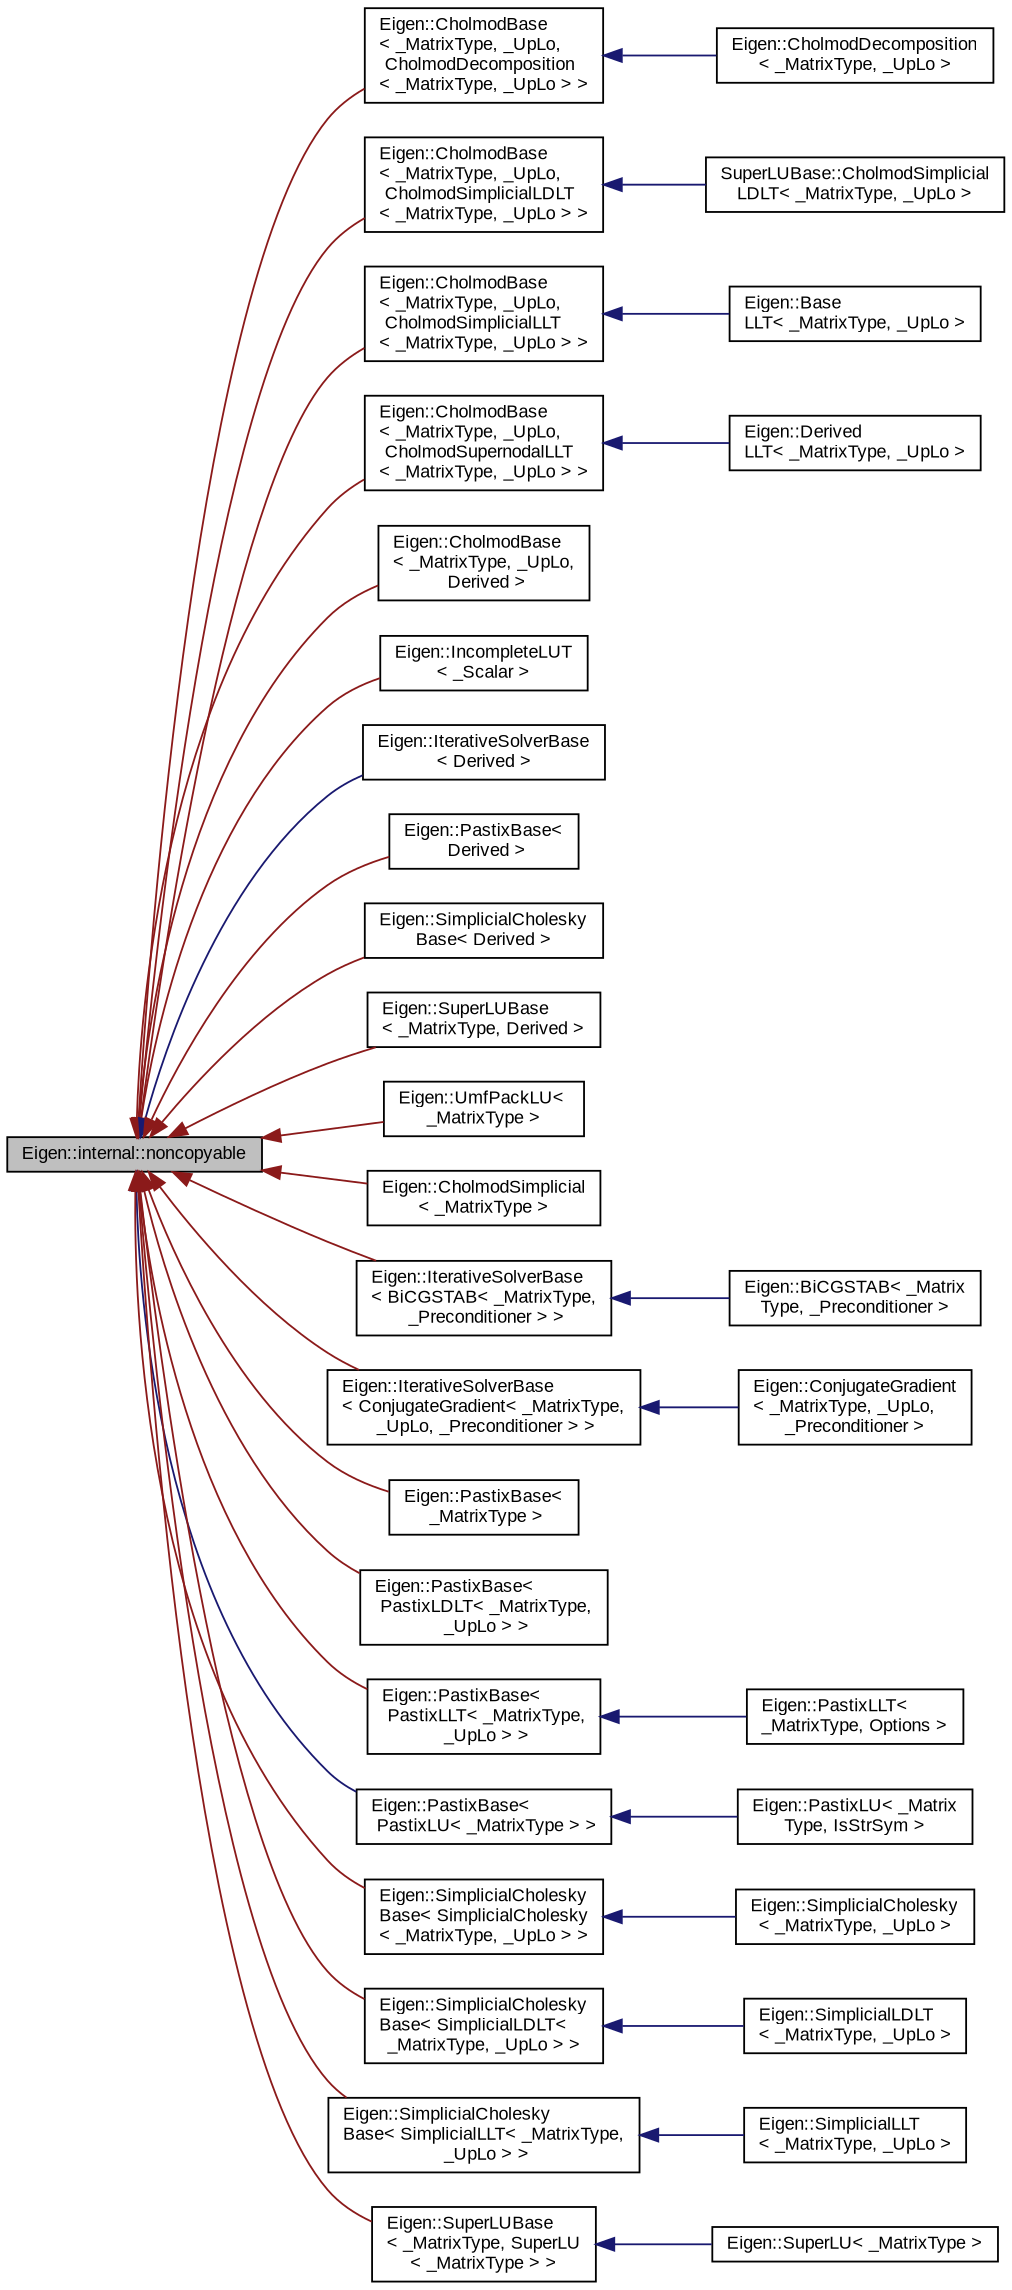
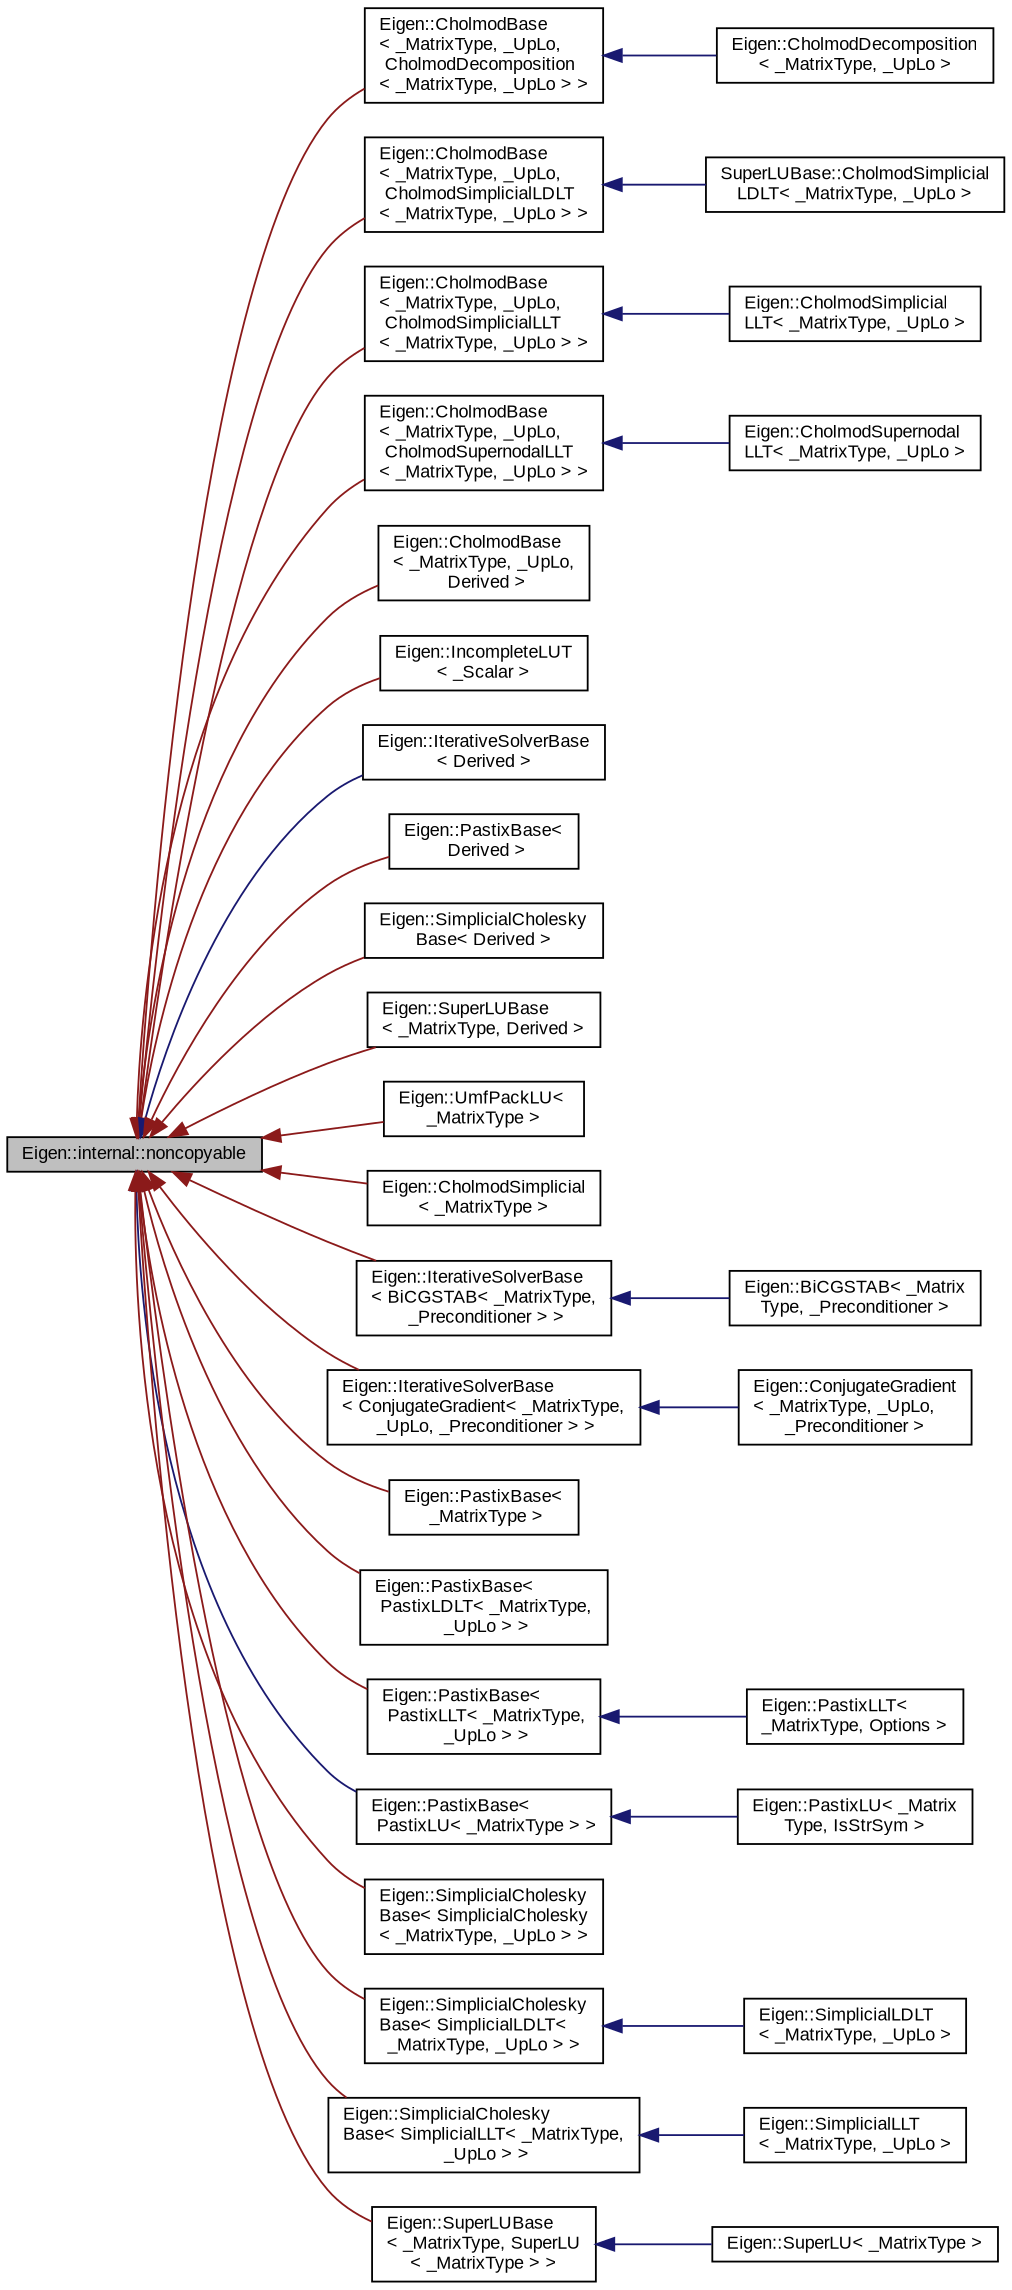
(855, 314) -> (855, 314)
(855, 443) -> (855, 443)
(855, 1917) -> none
